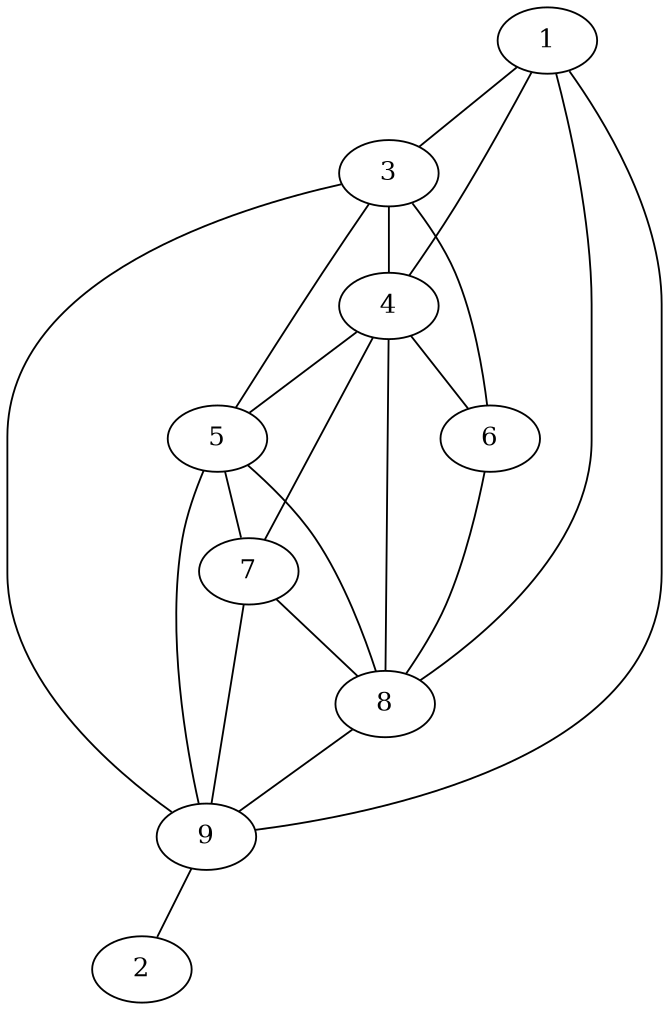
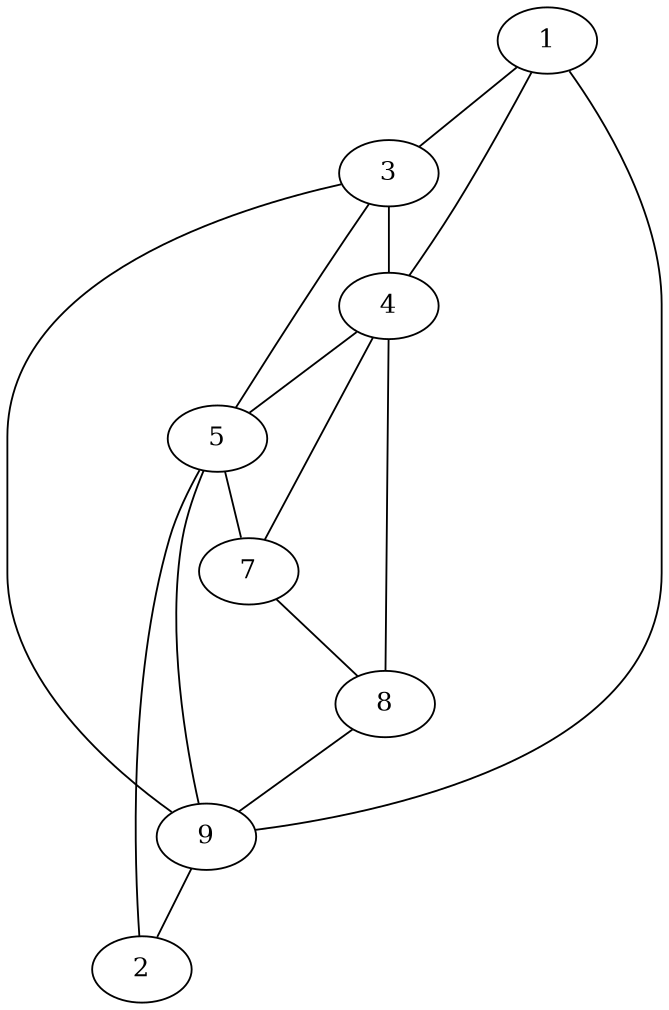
(592, 408) -> none
(490, 439) -> none
(328, 558) -> (141, 699)
(228, 704) -> none
